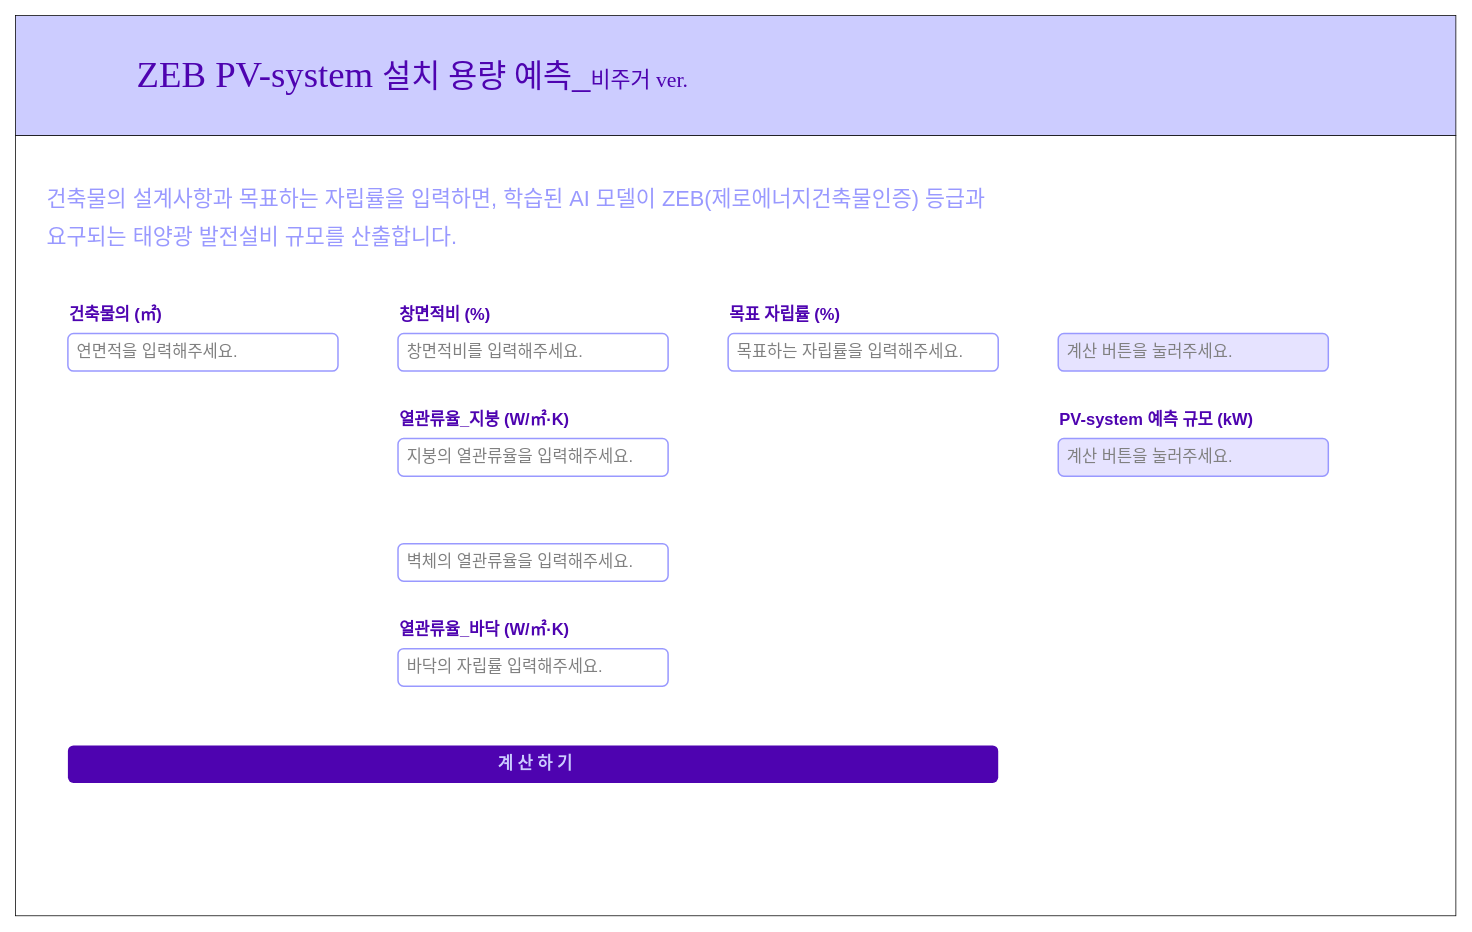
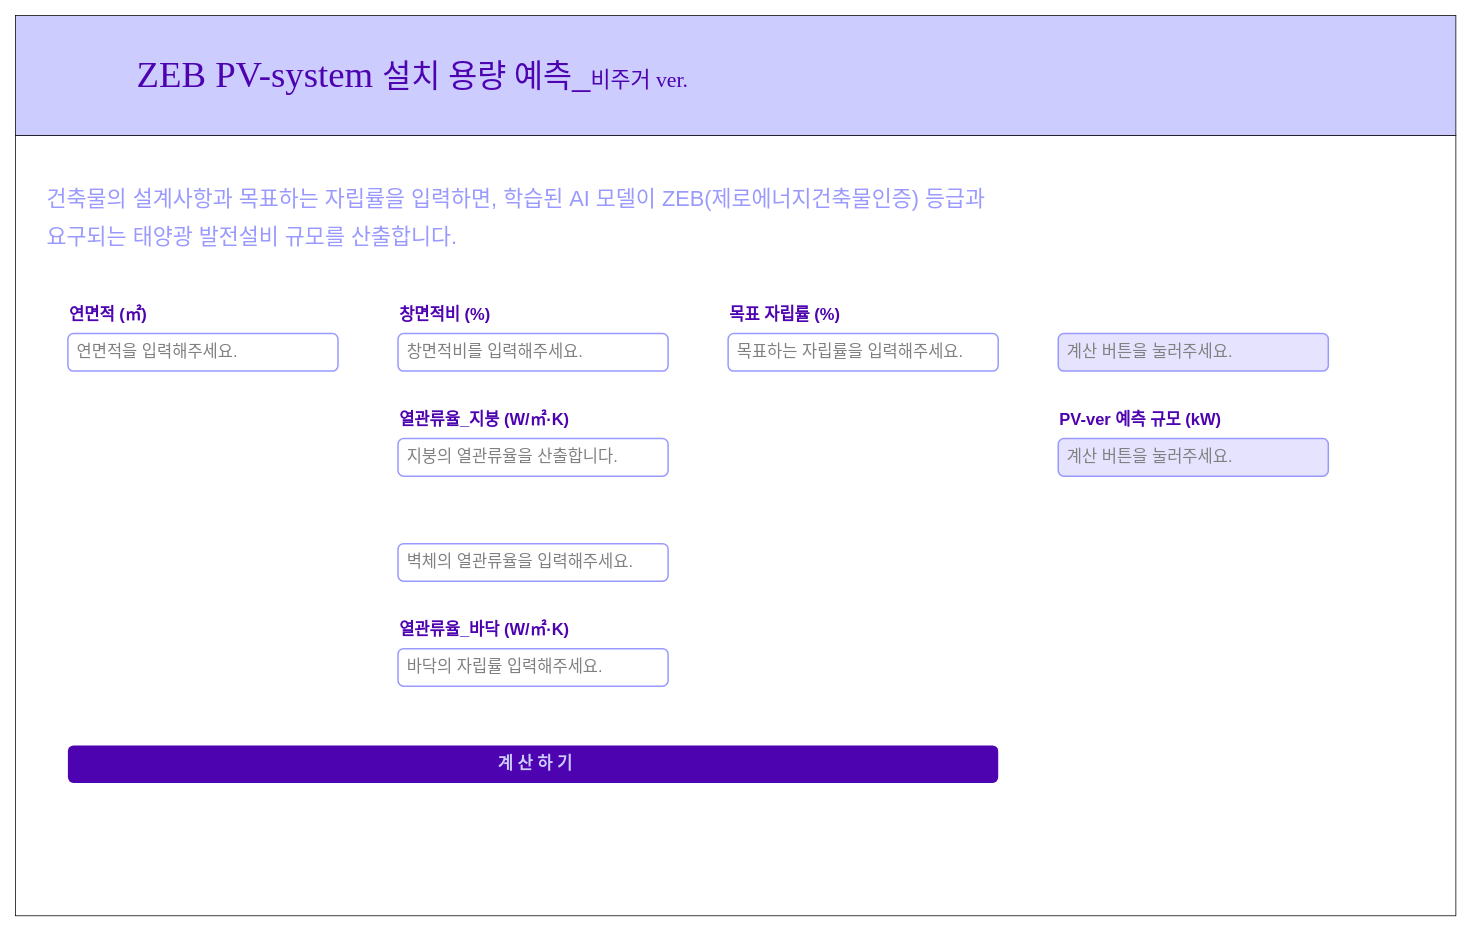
(122, 315) -> (114, 315)
(1160, 420) -> (1146, 420)
(474, 457) -> (469, 457)
